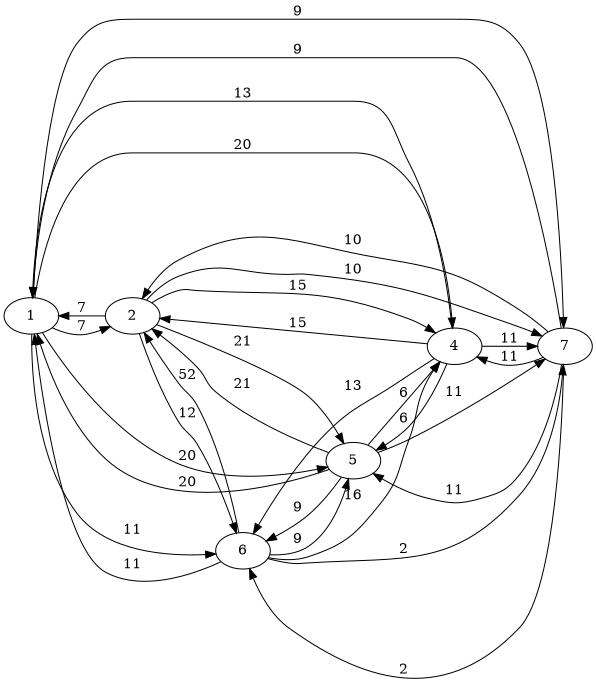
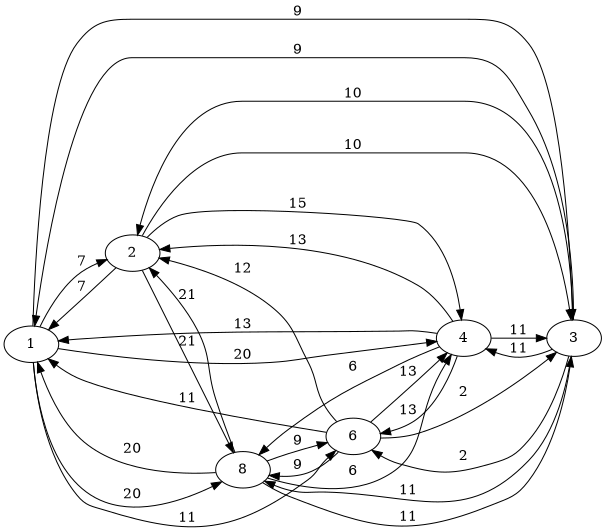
(298, 323) -> (298, 240)
(565, 346) -> (574, 338)
(188, 375) -> (243, 269)
(185, 430) -> none
(353, 461) -> (243, 470)
(353, 496) -> (409, 372)
